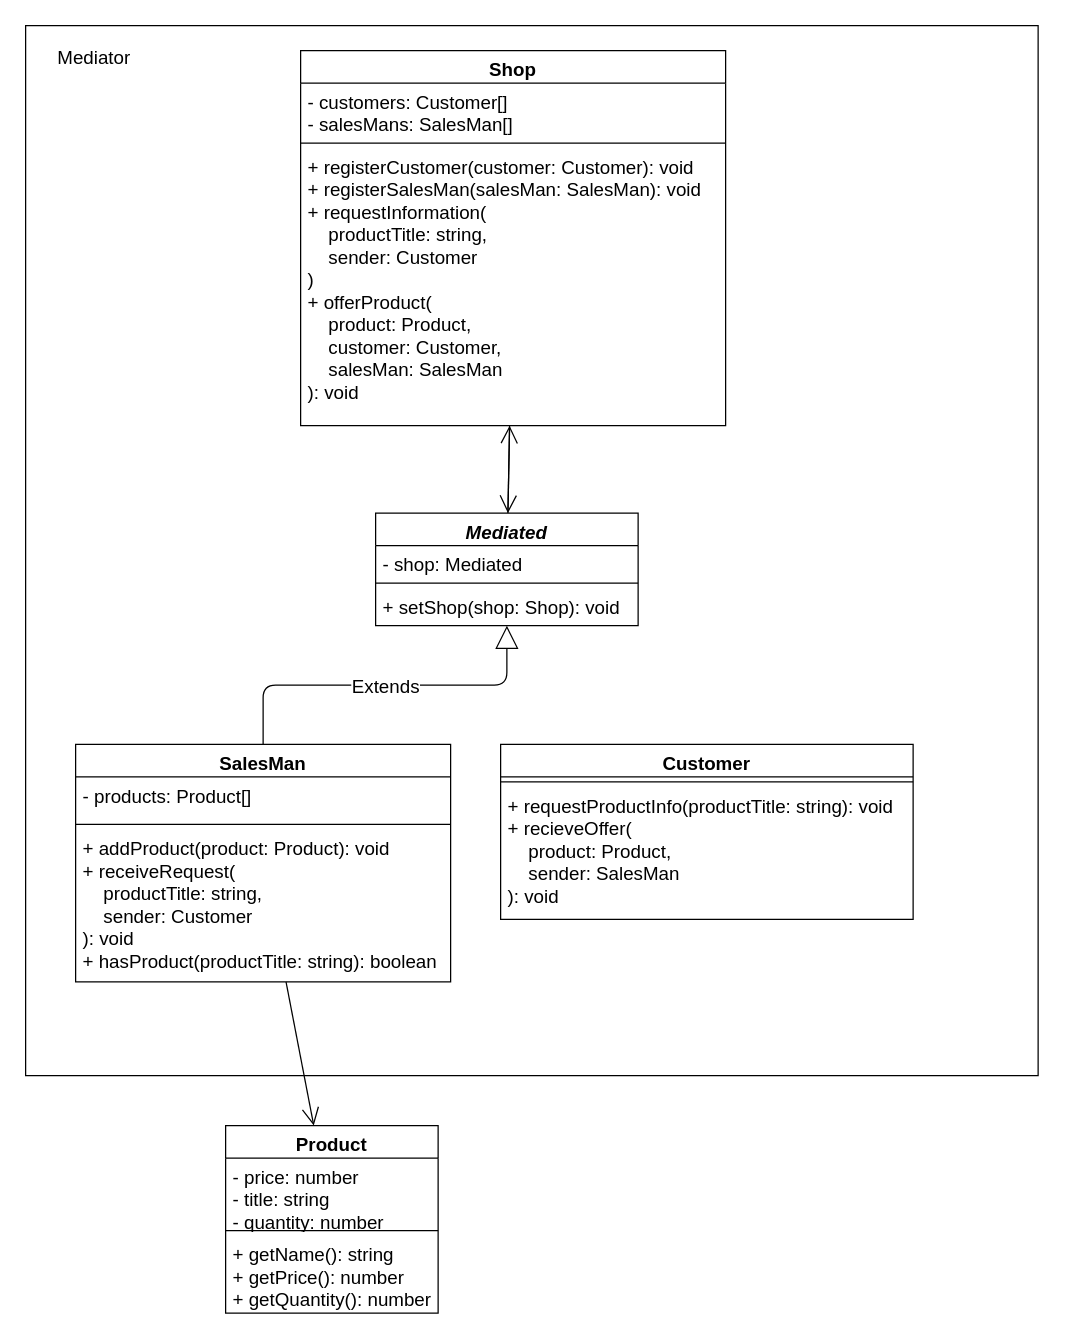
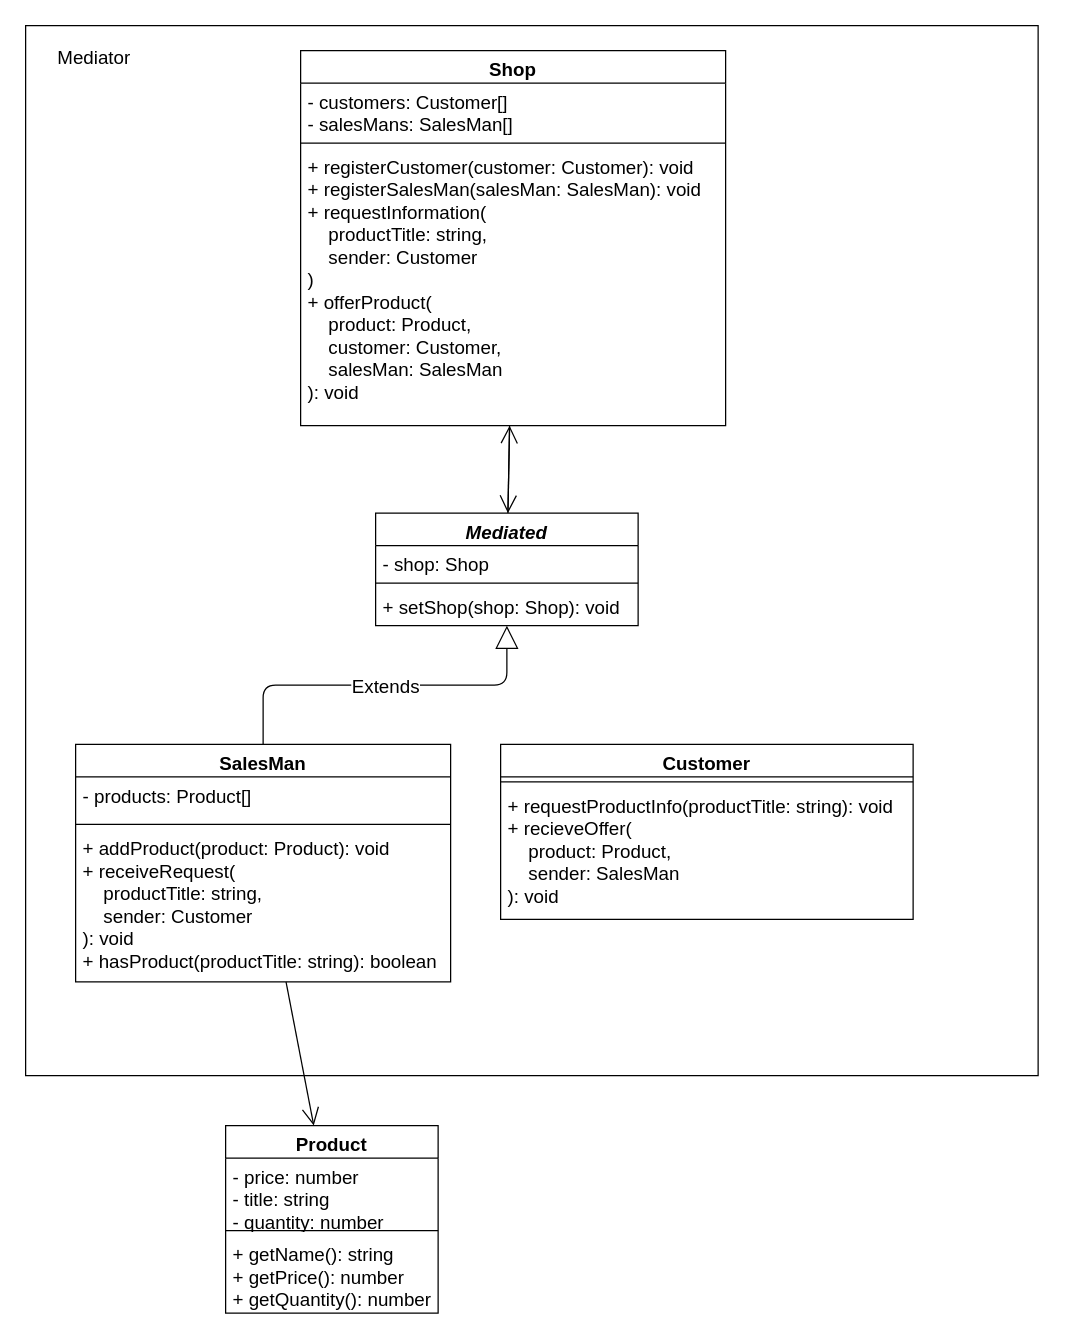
(457, 565) -> (438, 565)
